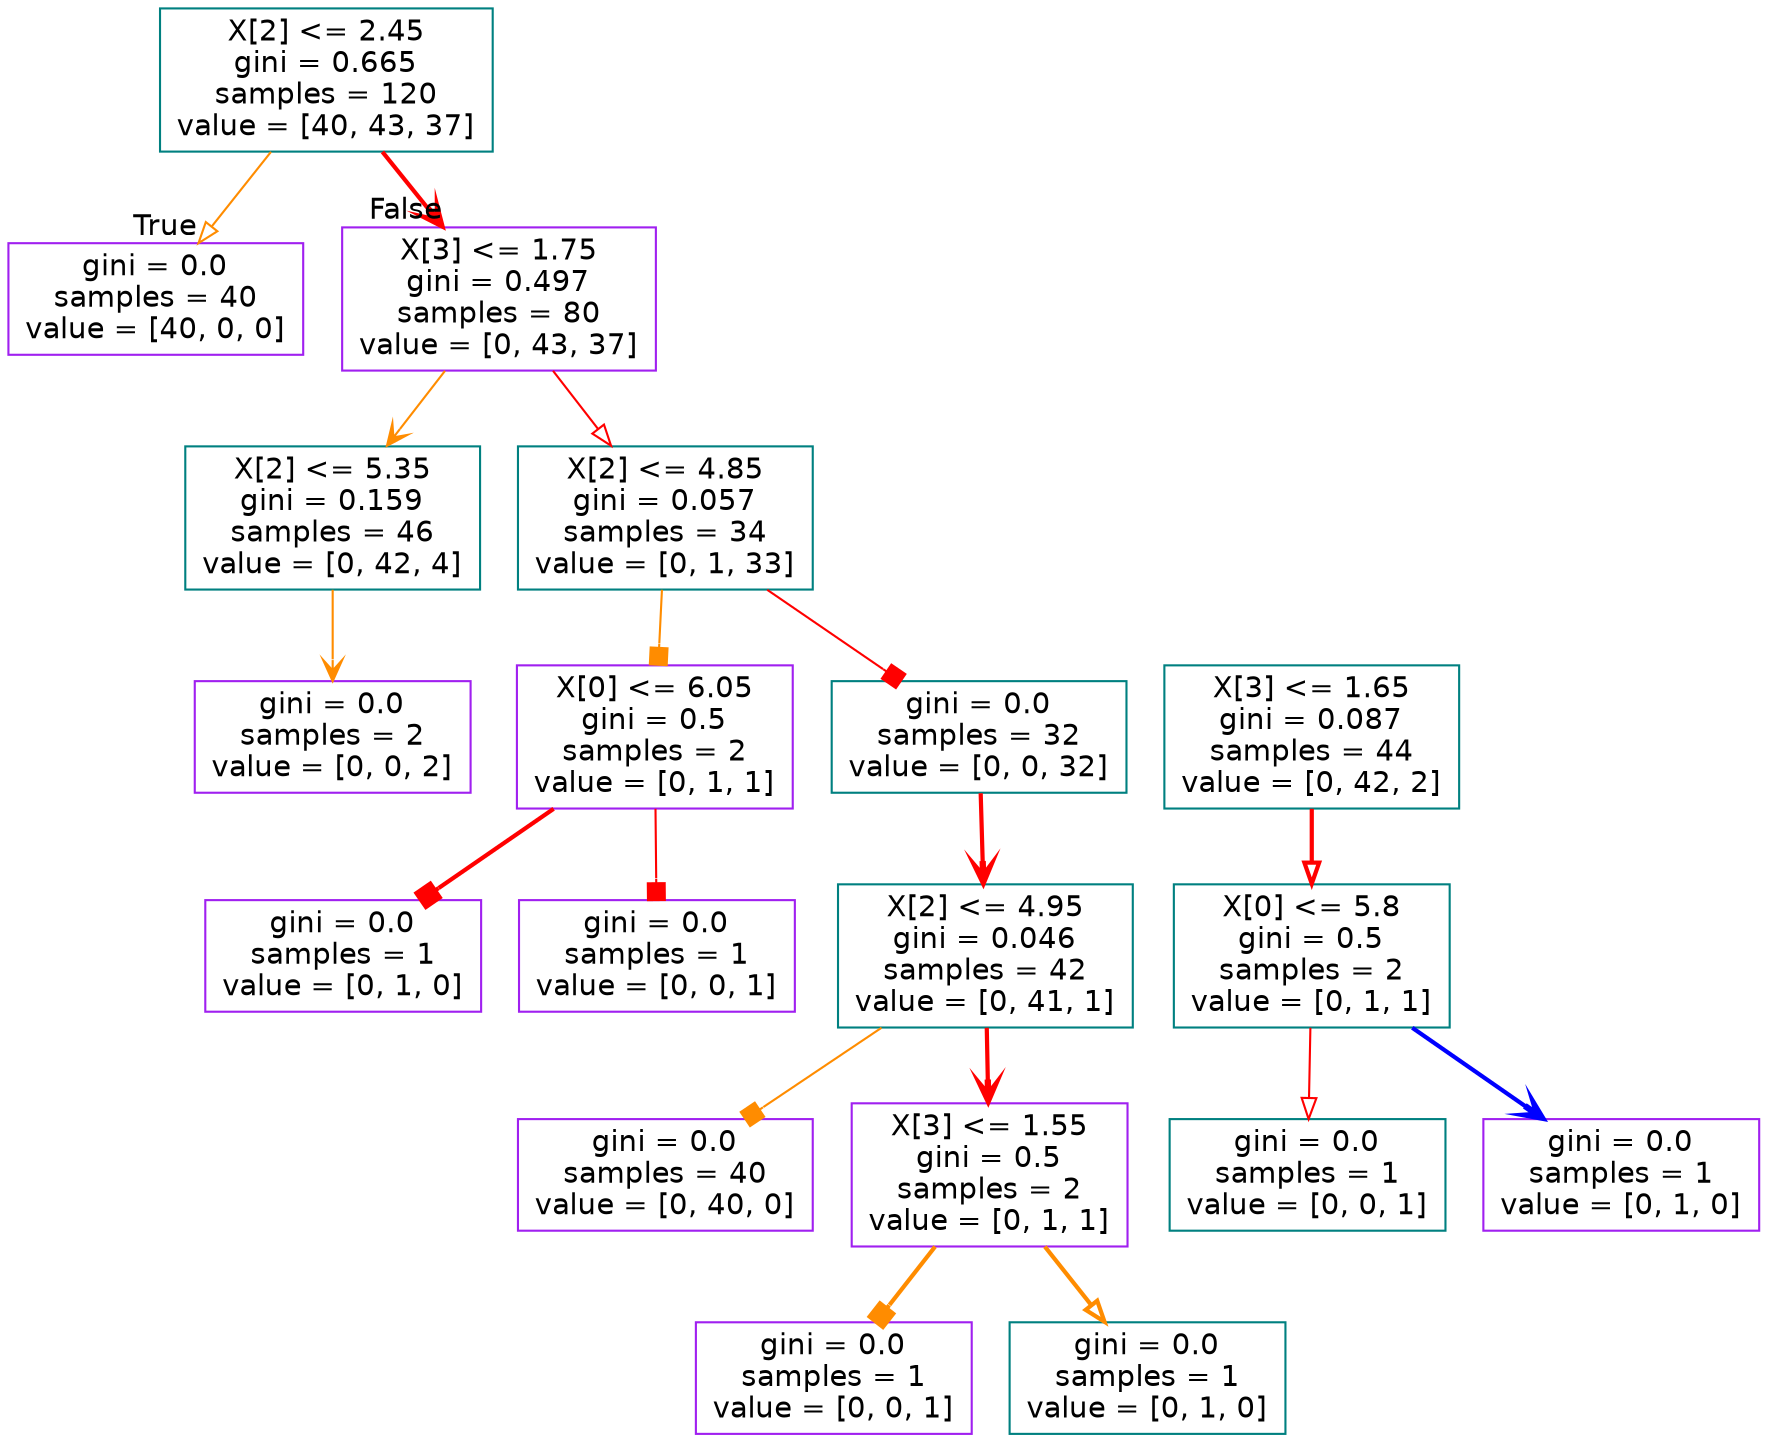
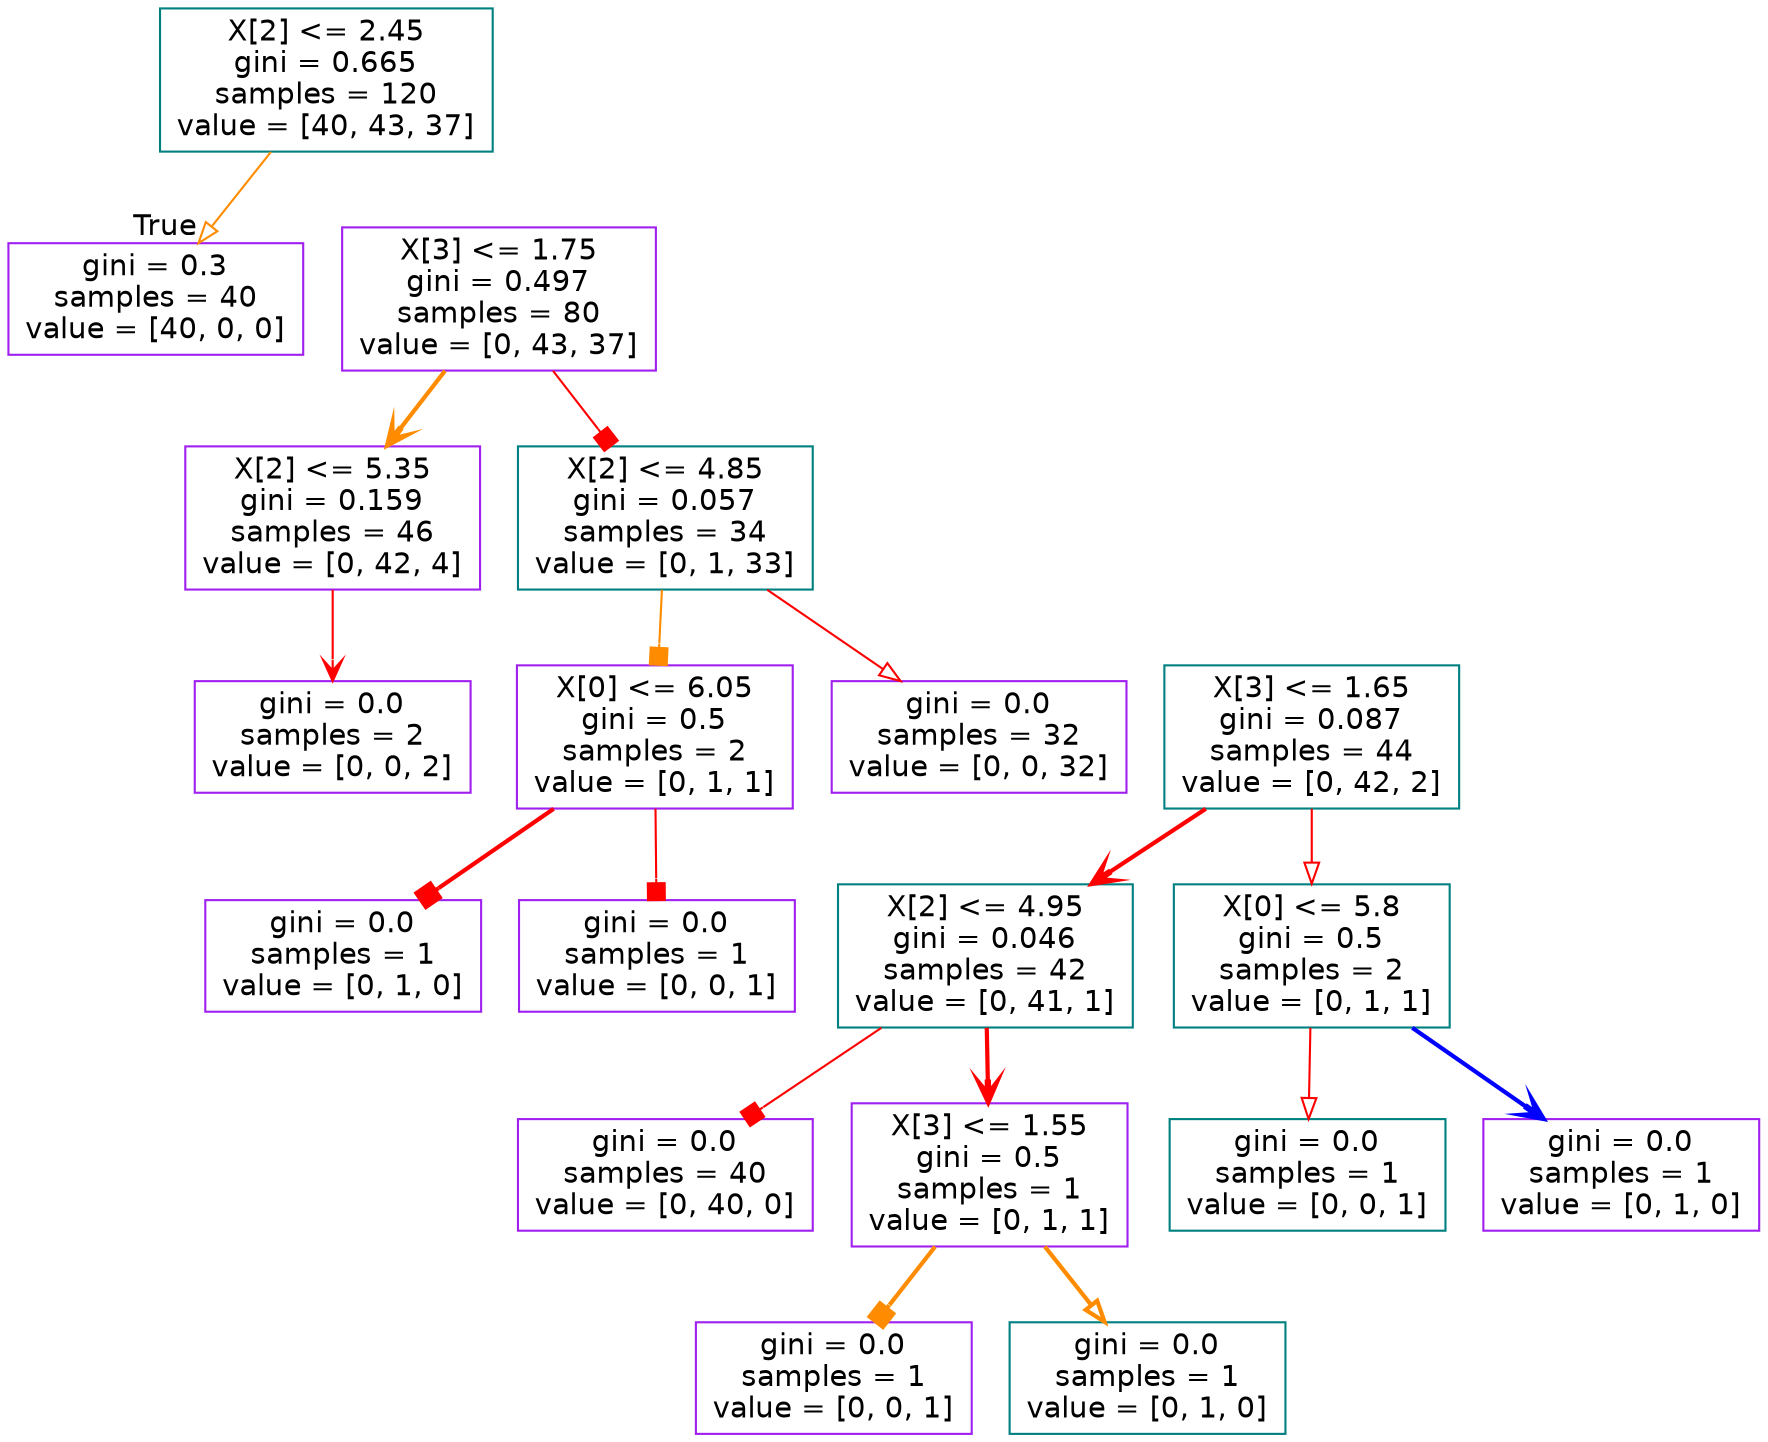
(406, 181) -> none
(156, 299) -> (156, 299)
(422, 400) -> (422, 400)
(576, 400) -> (576, 400)
(333, 518) -> (333, 518)
(333, 625) -> (333, 625)
(825, 629) -> (825, 629)
(979, 737) -> (979, 737)
(982, 828) -> (1158, 840)
(1312, 836) -> (1312, 836)
(822, 1067) -> (822, 1067)
(990, 1175) -> (990, 1175)
